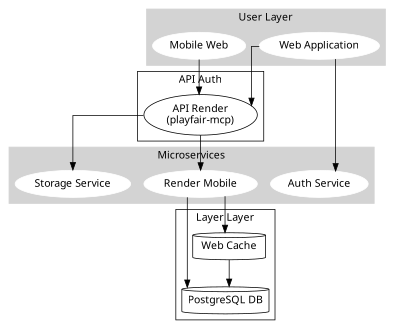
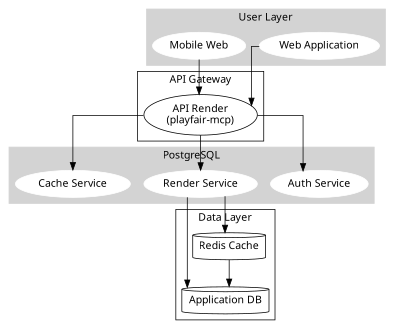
(201, 80) -> (201, 80)
(336, 111) -> (303, 117)
(192, 156) -> (192, 156)
(73, 184) -> (73, 184)
(201, 184) -> (201, 184)
(225, 218) -> (225, 218)
(229, 246) -> (229, 246)
(225, 300) -> (225, 300)
